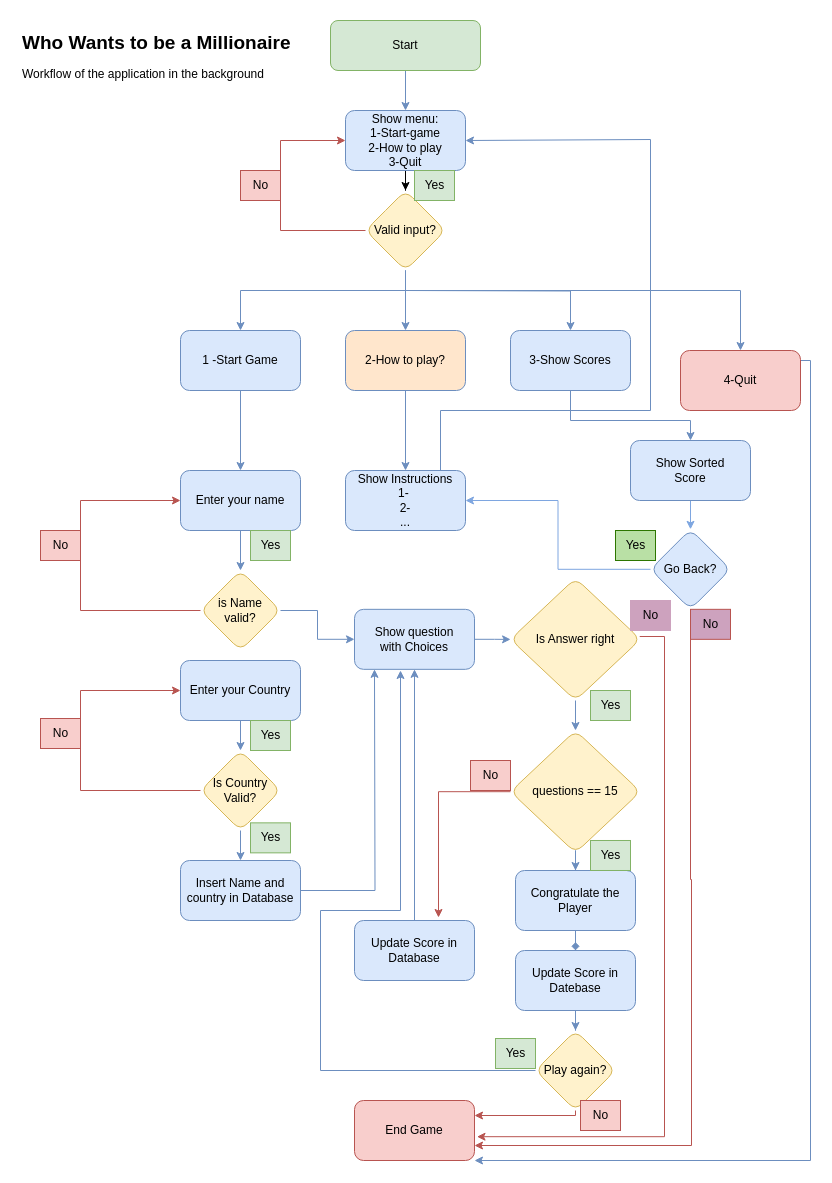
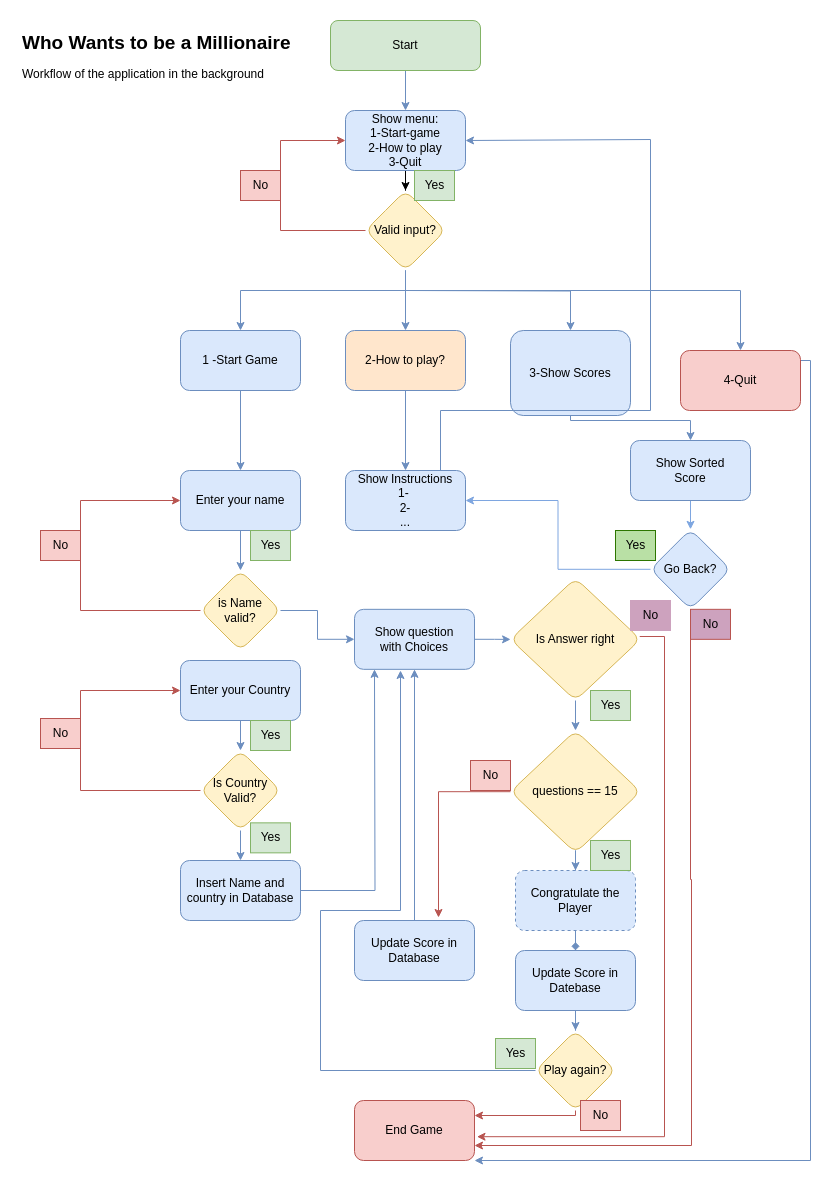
(571, 361) -> (571, 373)
(576, 900) -> (576, 900)
